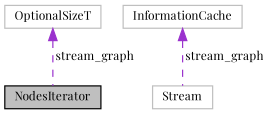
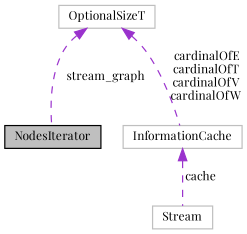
(223, 57) -> (199, 177)
none -> (161, 78)
